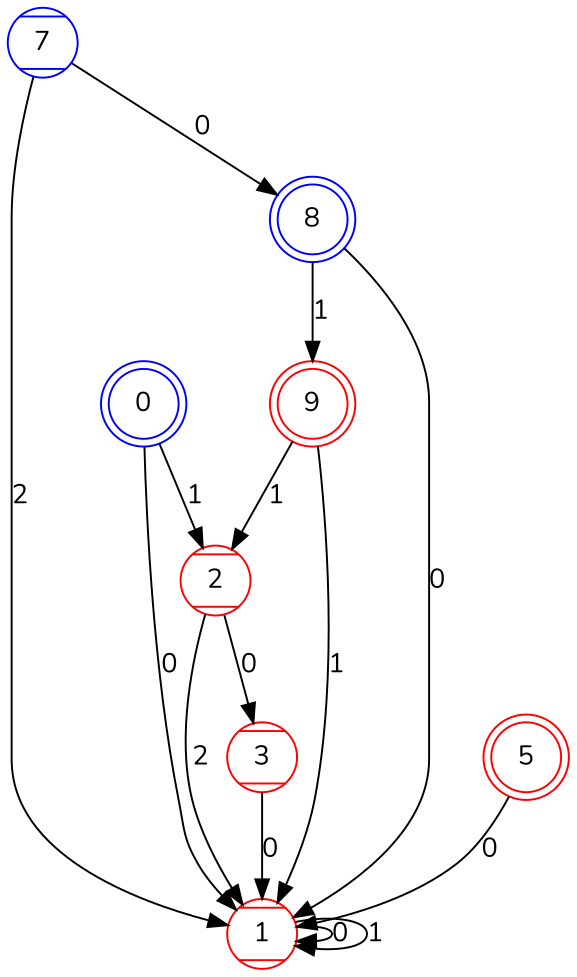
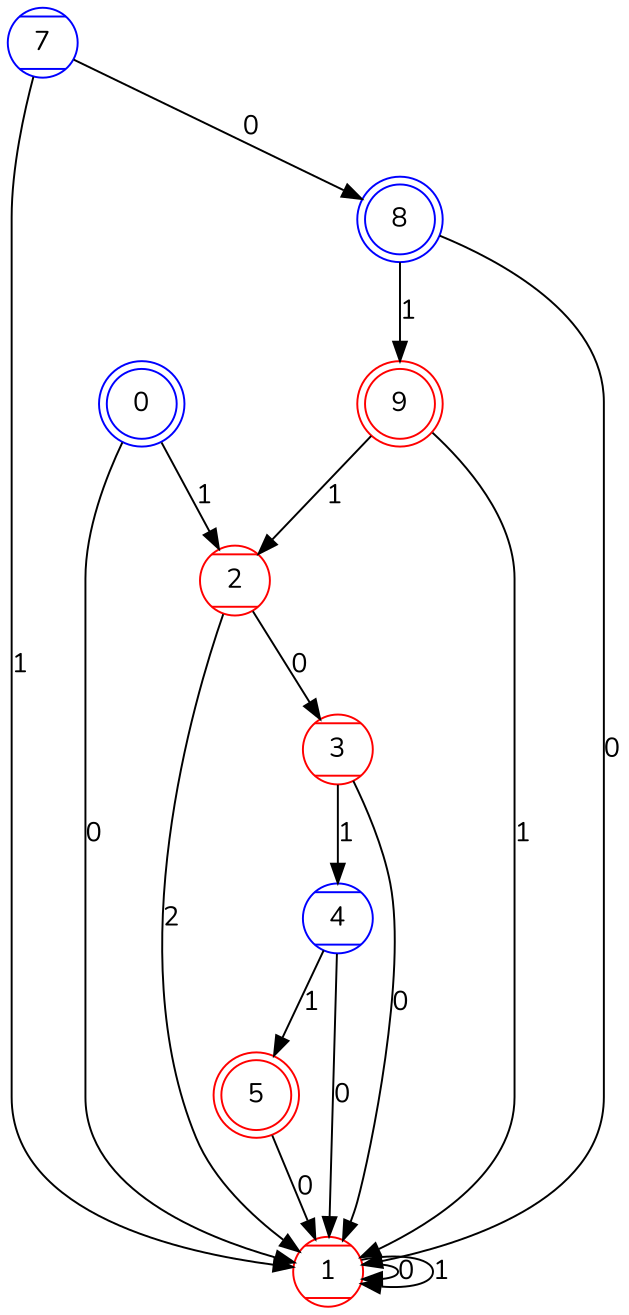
(20, 496) -> (20, 665)
none -> (338, 918)
